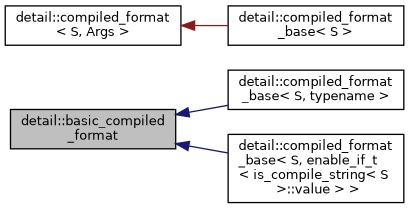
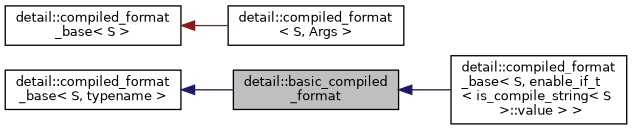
(211, 26) -> (211, 26)
(208, 109) -> (214, 90)
